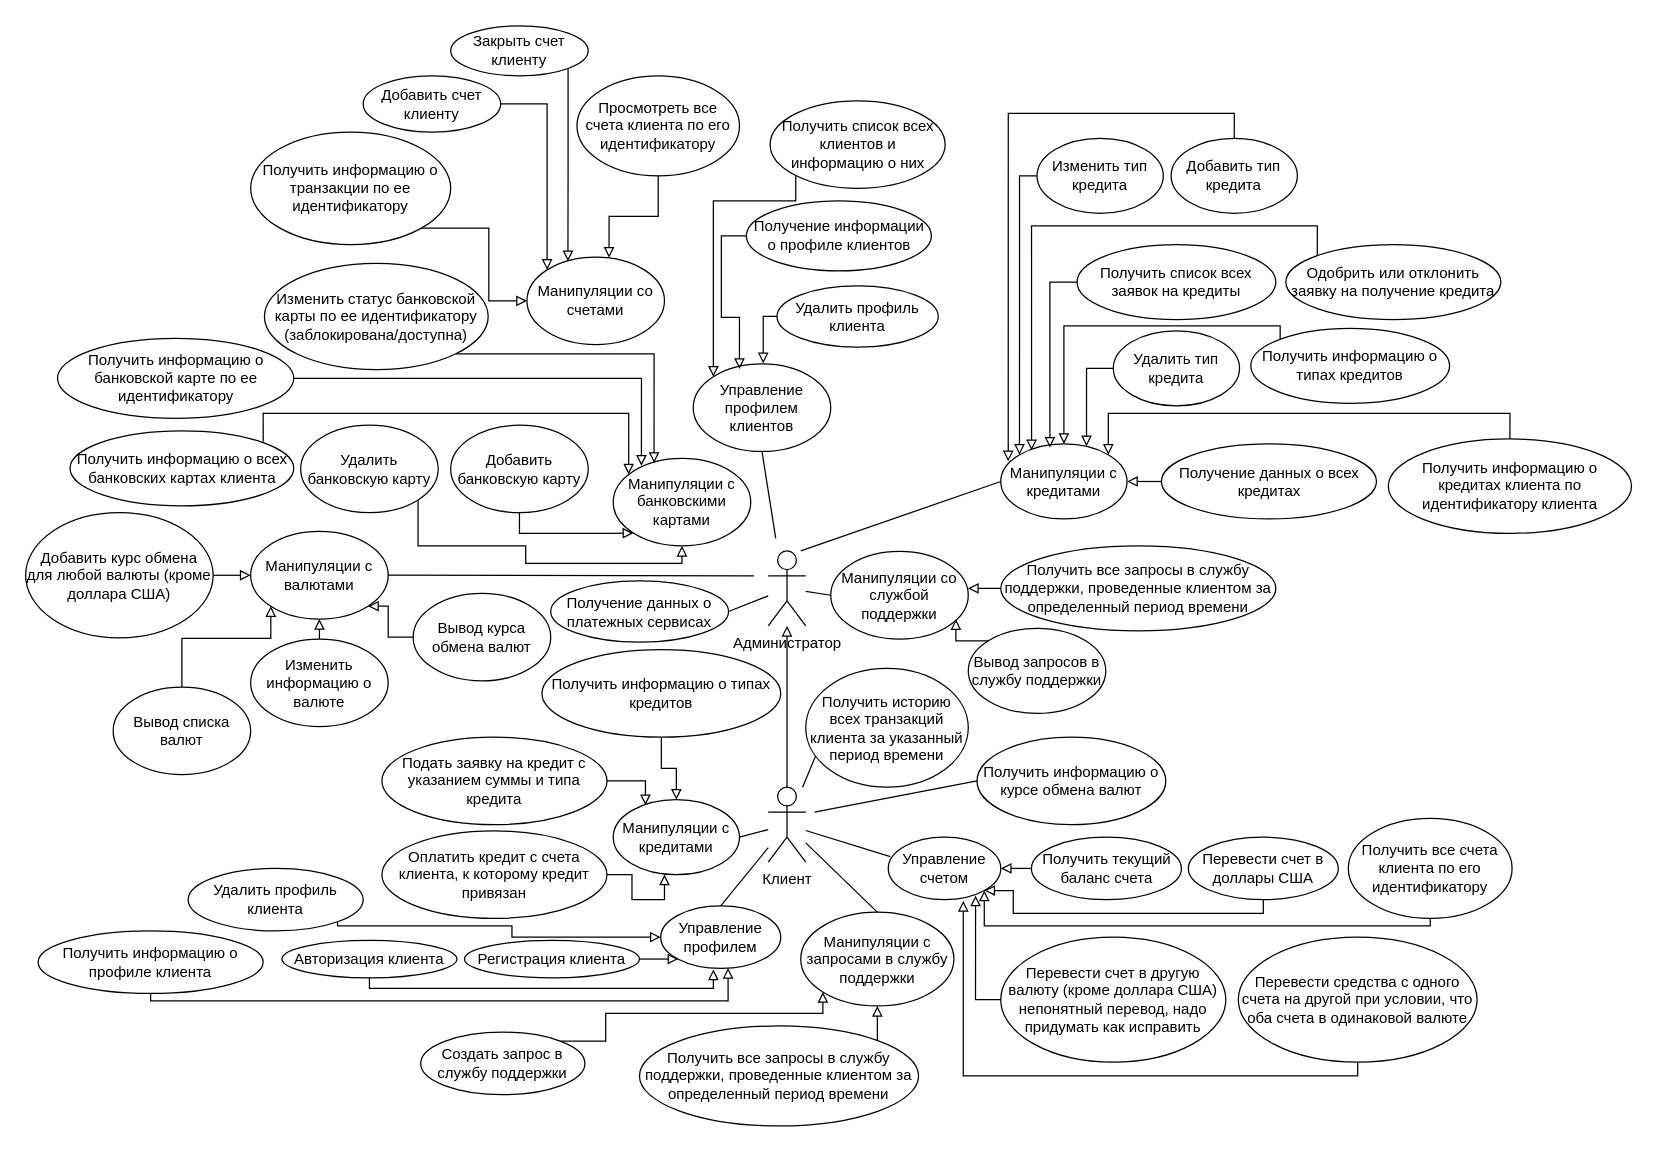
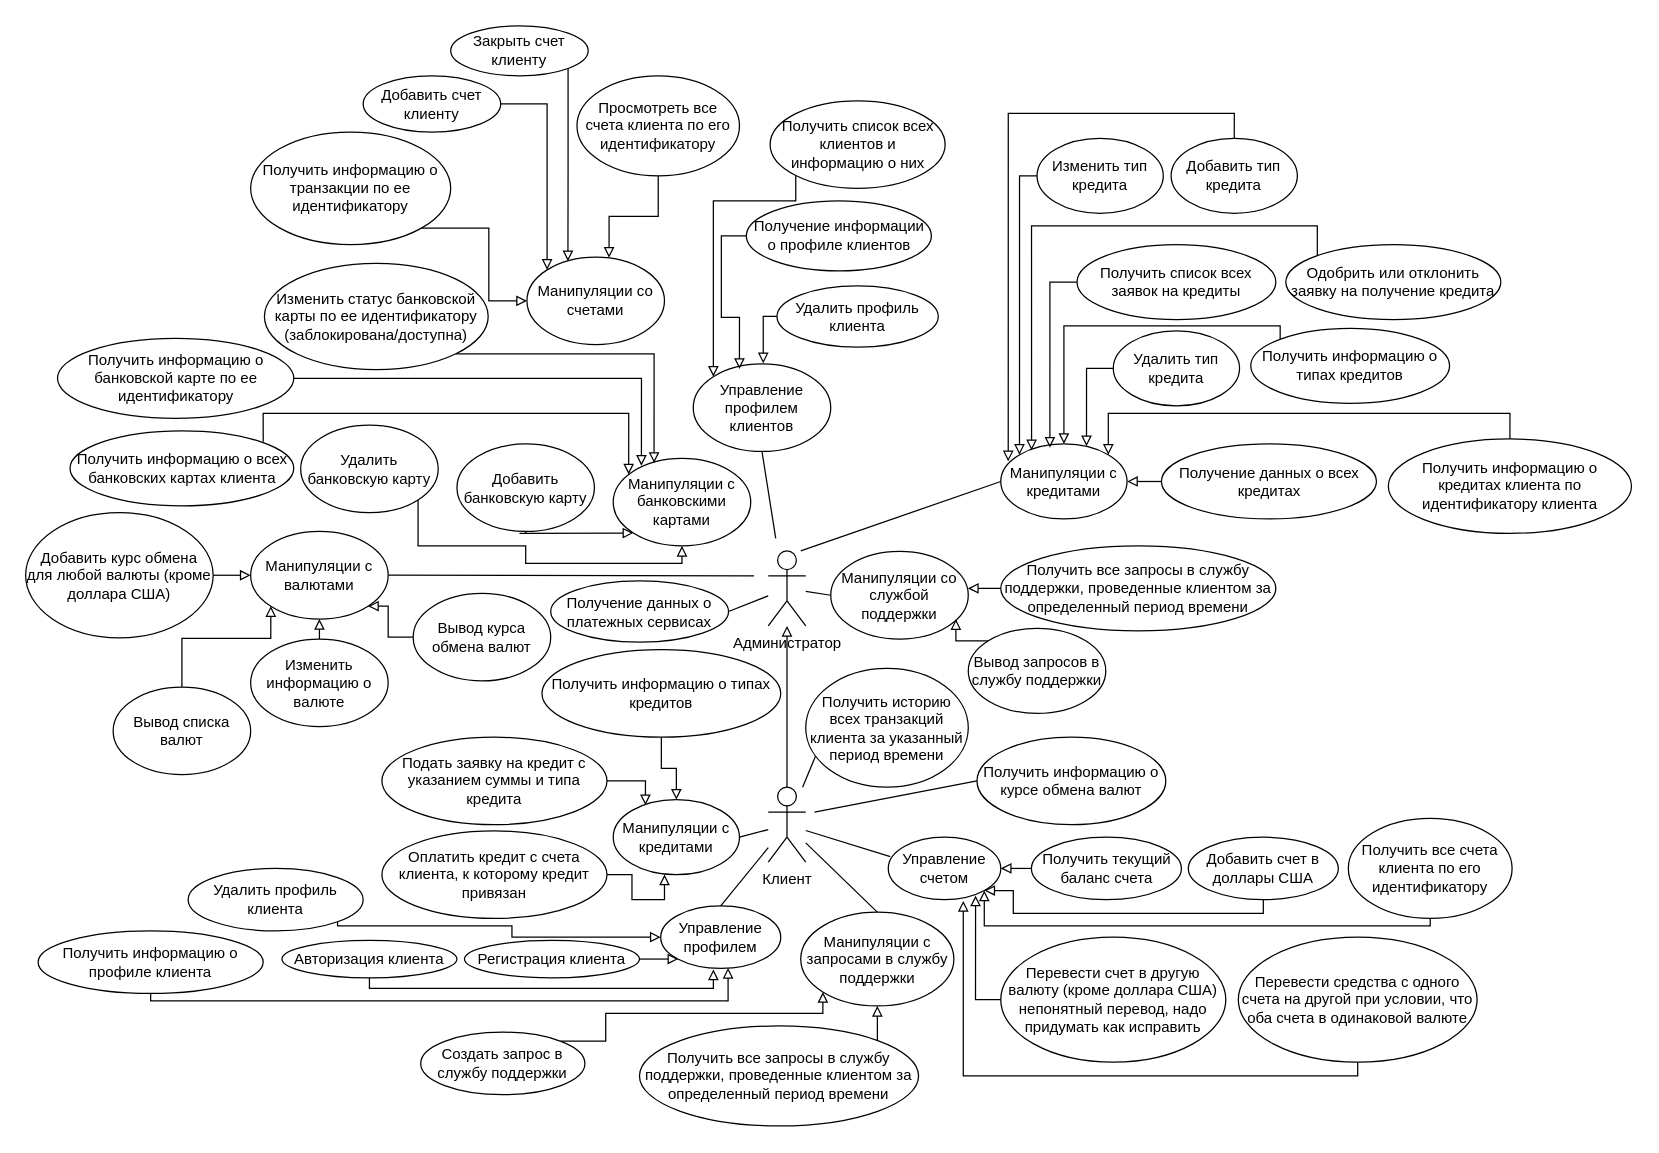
(519, 469) -> (526, 488)
(1263, 868) -> (1263, 868)
